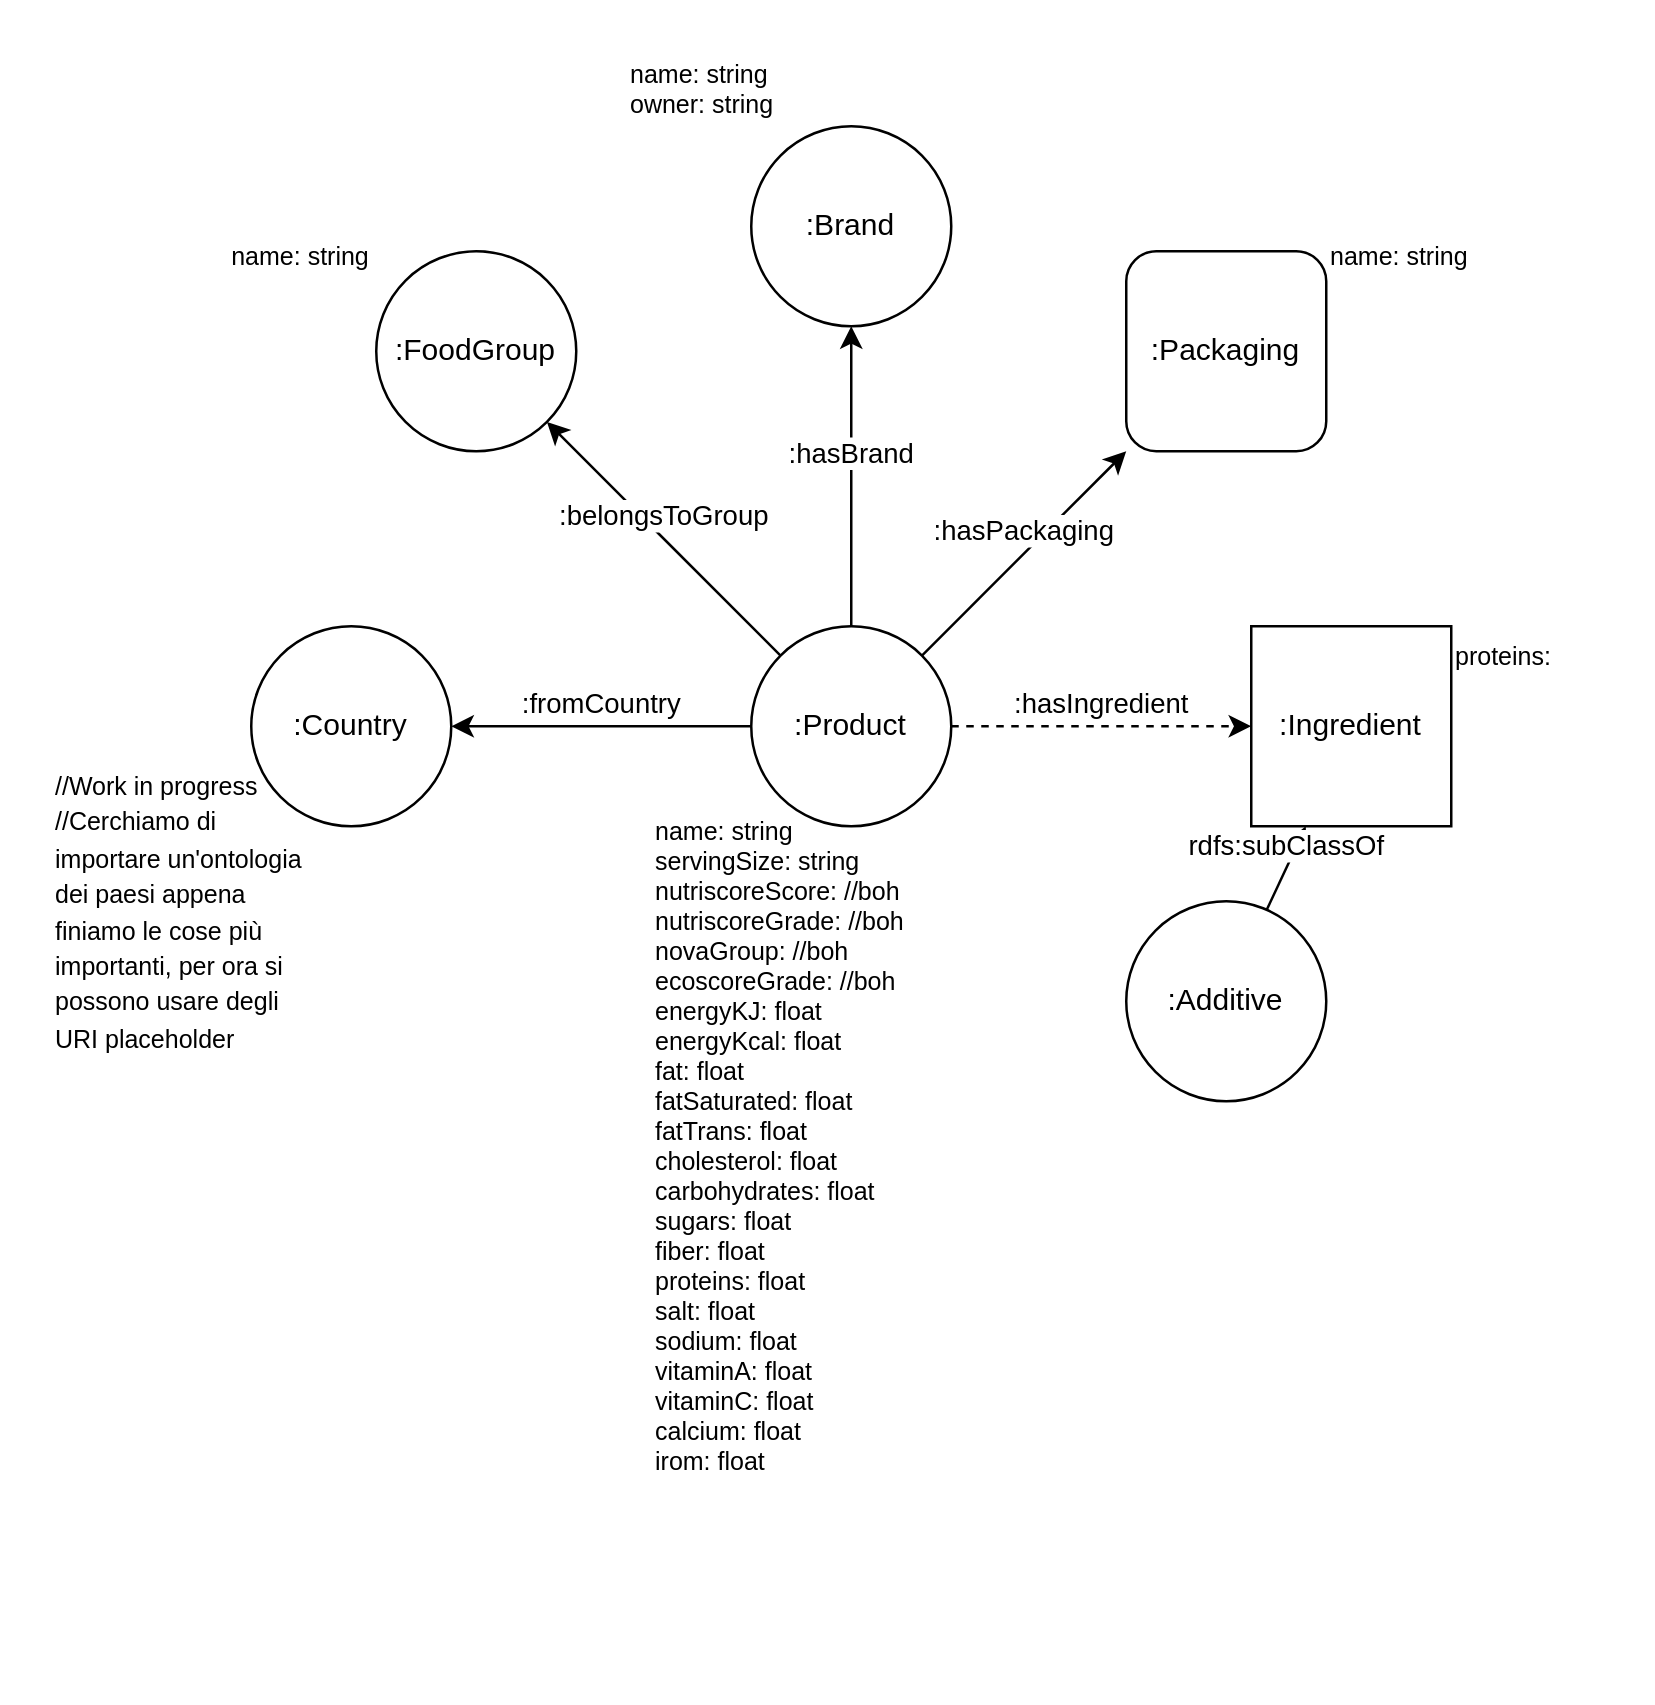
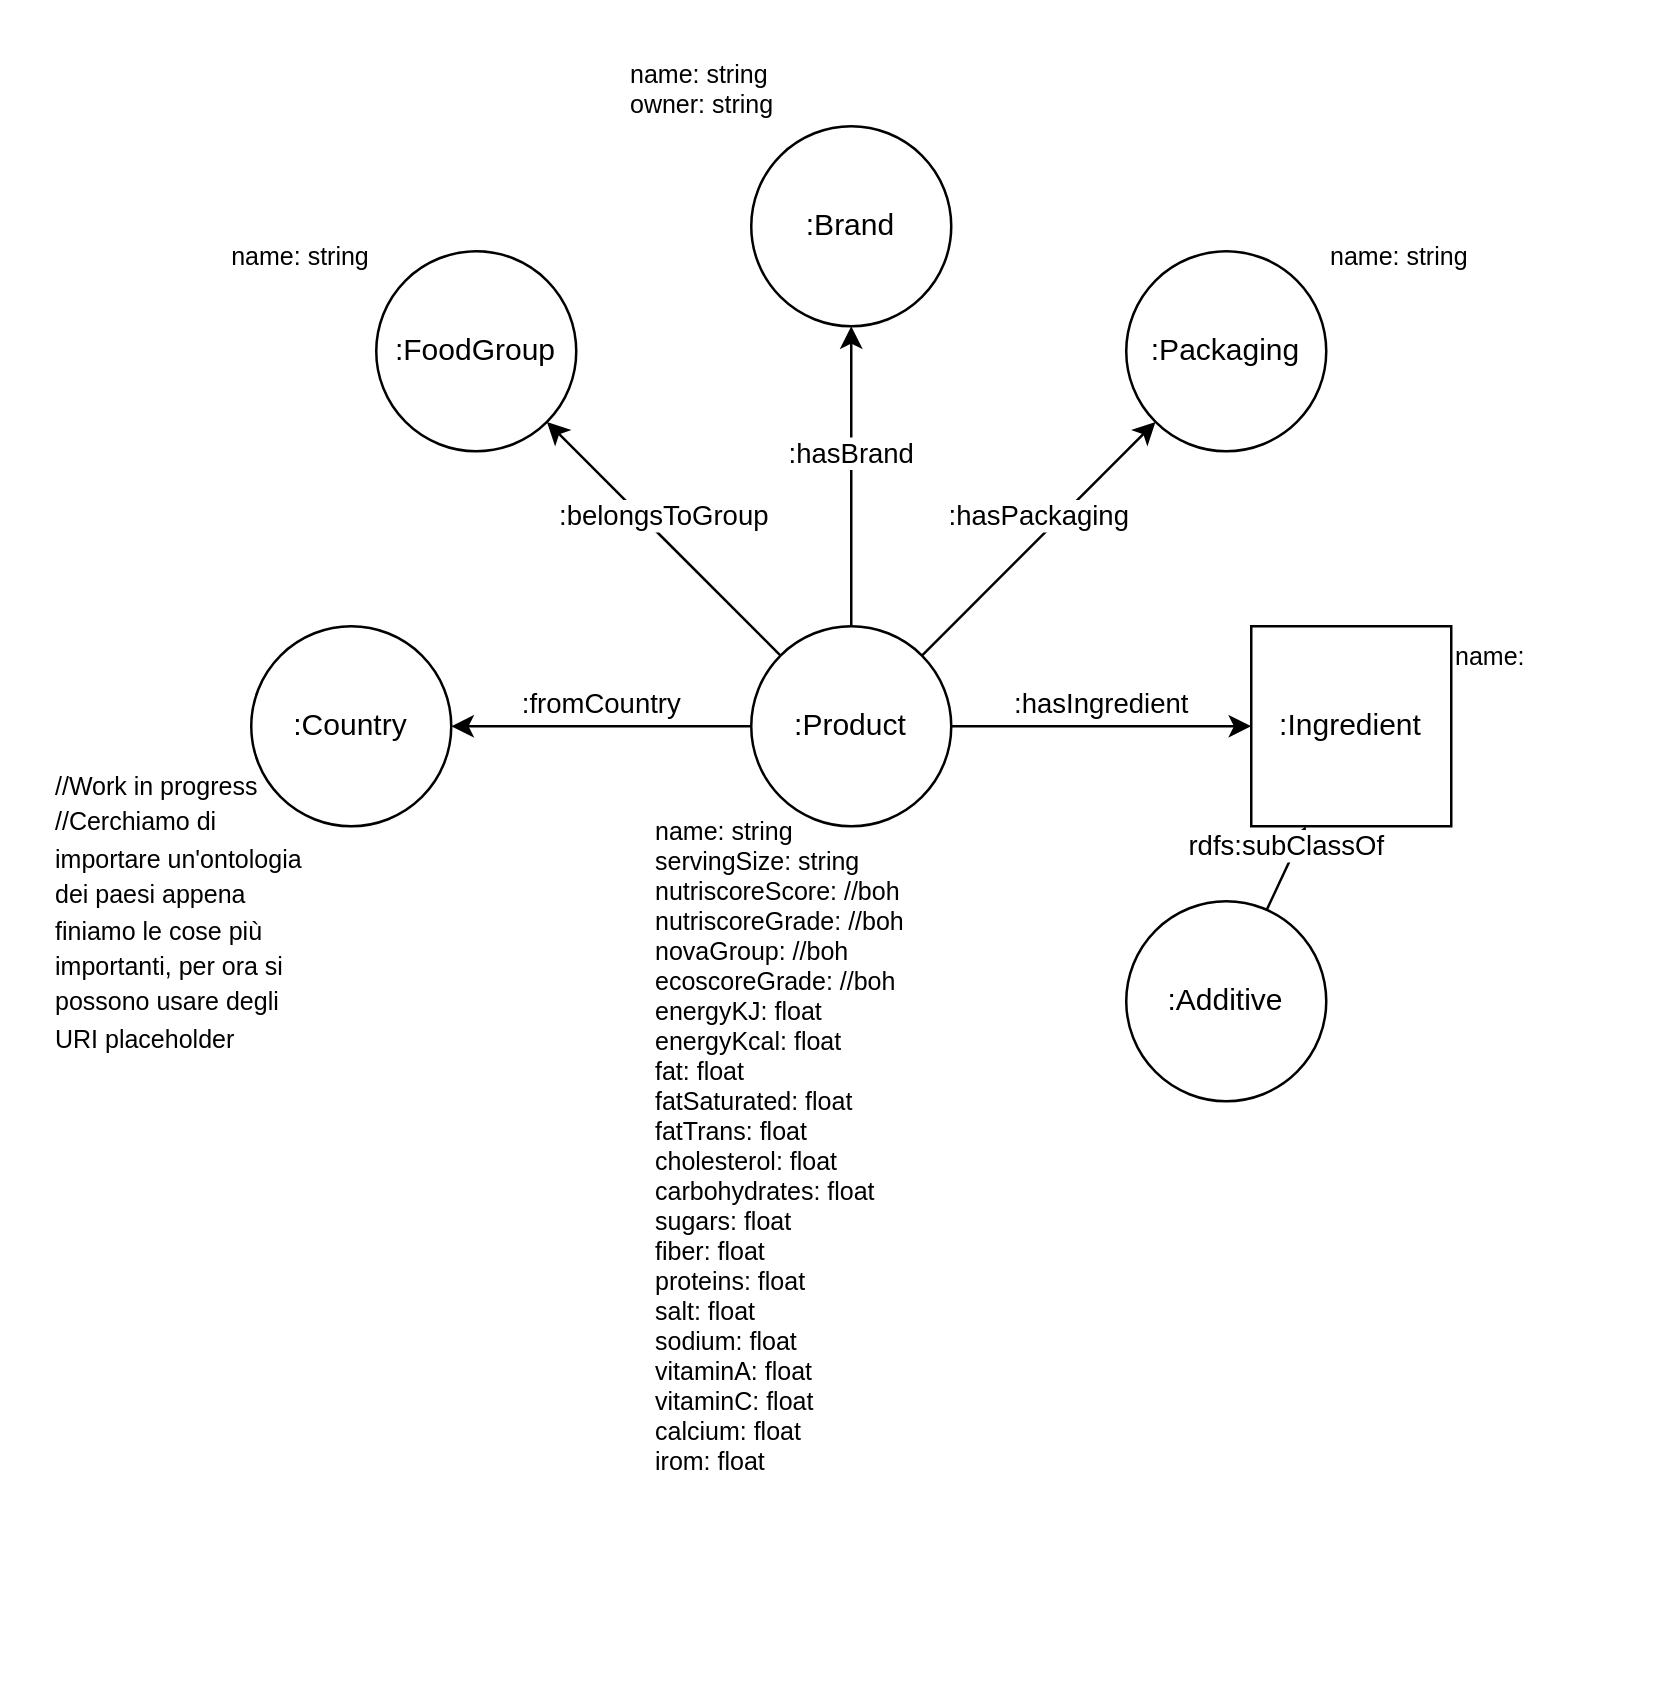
(1226, 351) -> (1226, 351)
(1513, 659) -> (1488, 659)
(1096, 726) -> (1096, 726)
